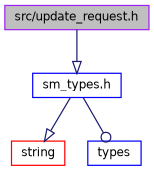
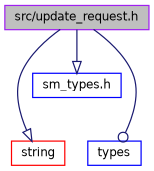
(61, 114) -> (21, 73)
(93, 115) -> (133, 74)
